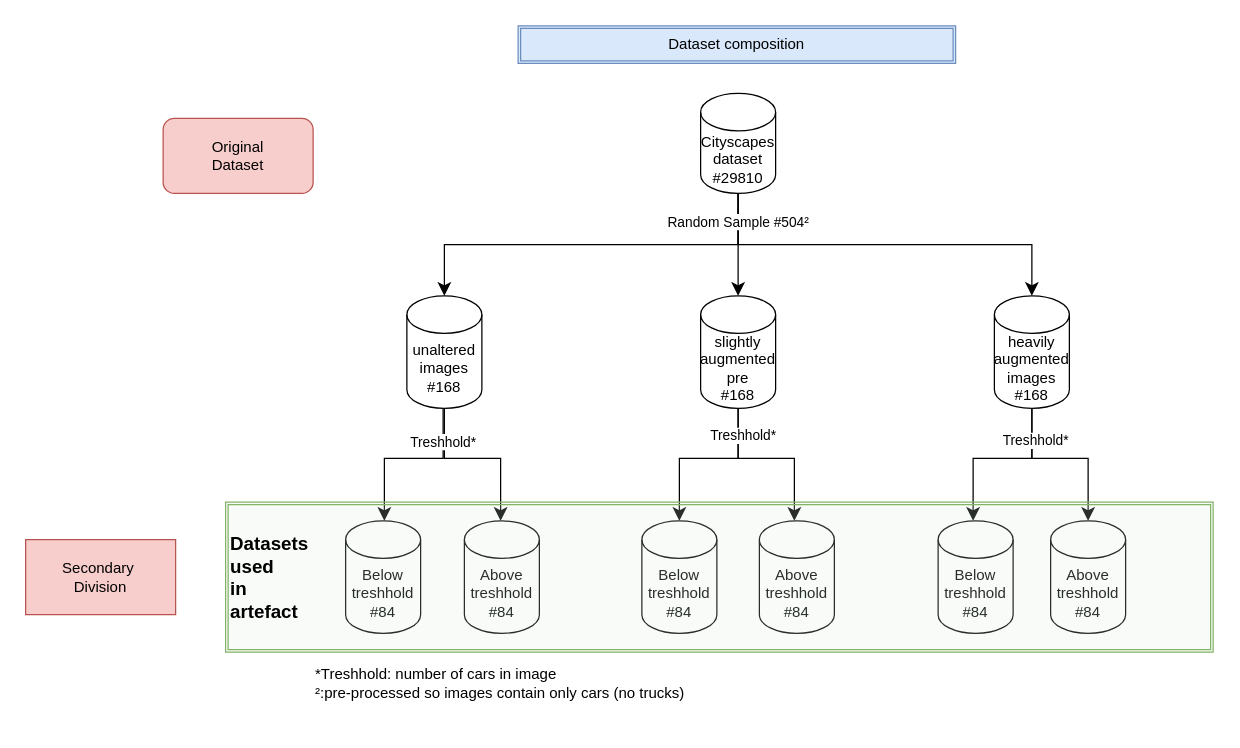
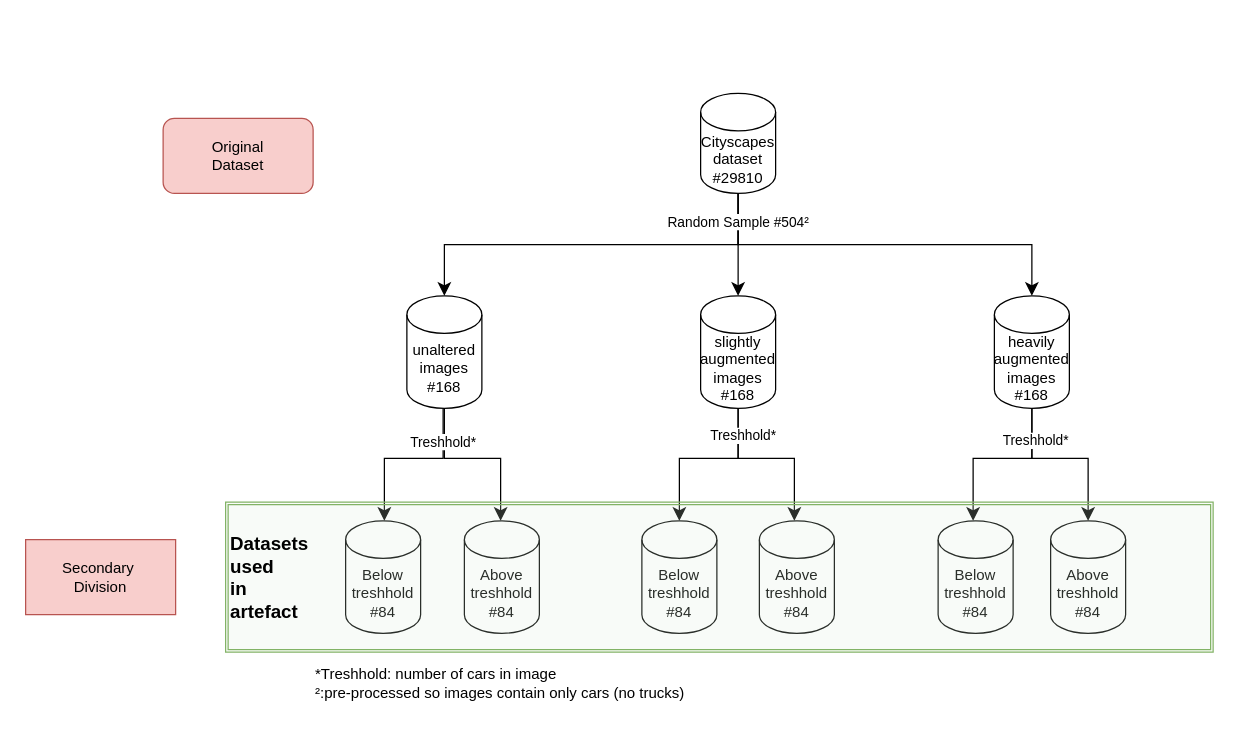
(737, 44) -> none
(738, 368) -> (738, 368)
